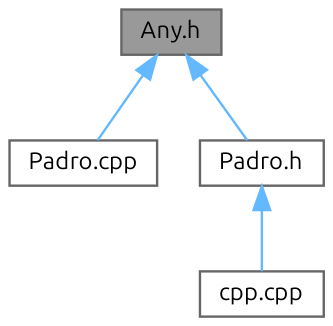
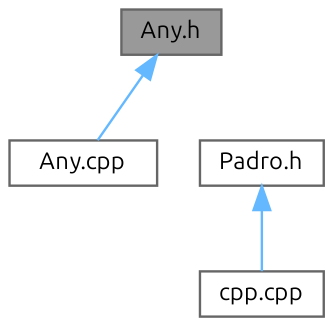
(224, 108) -> none
(83, 163) -> (83, 163)
